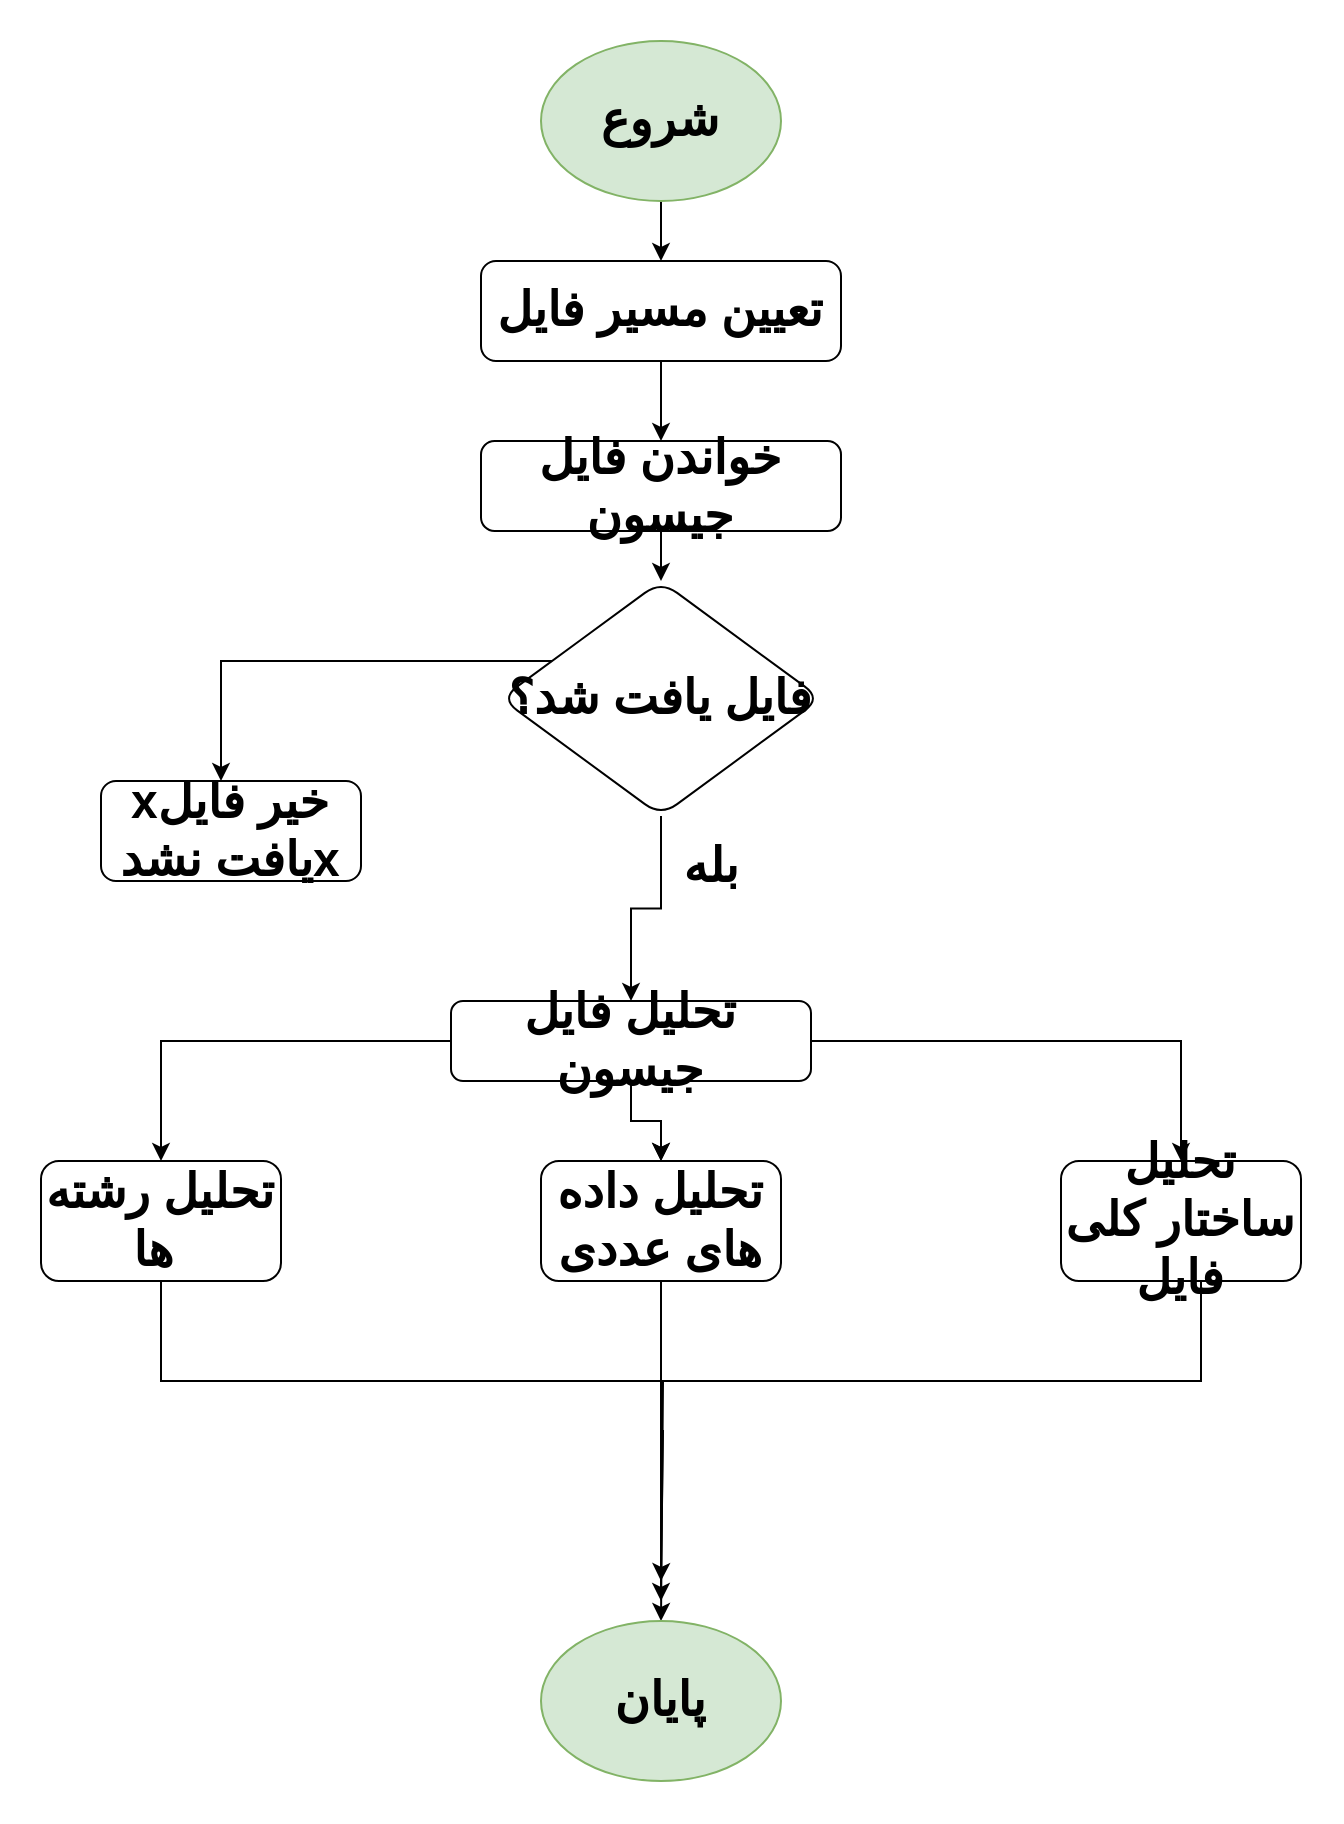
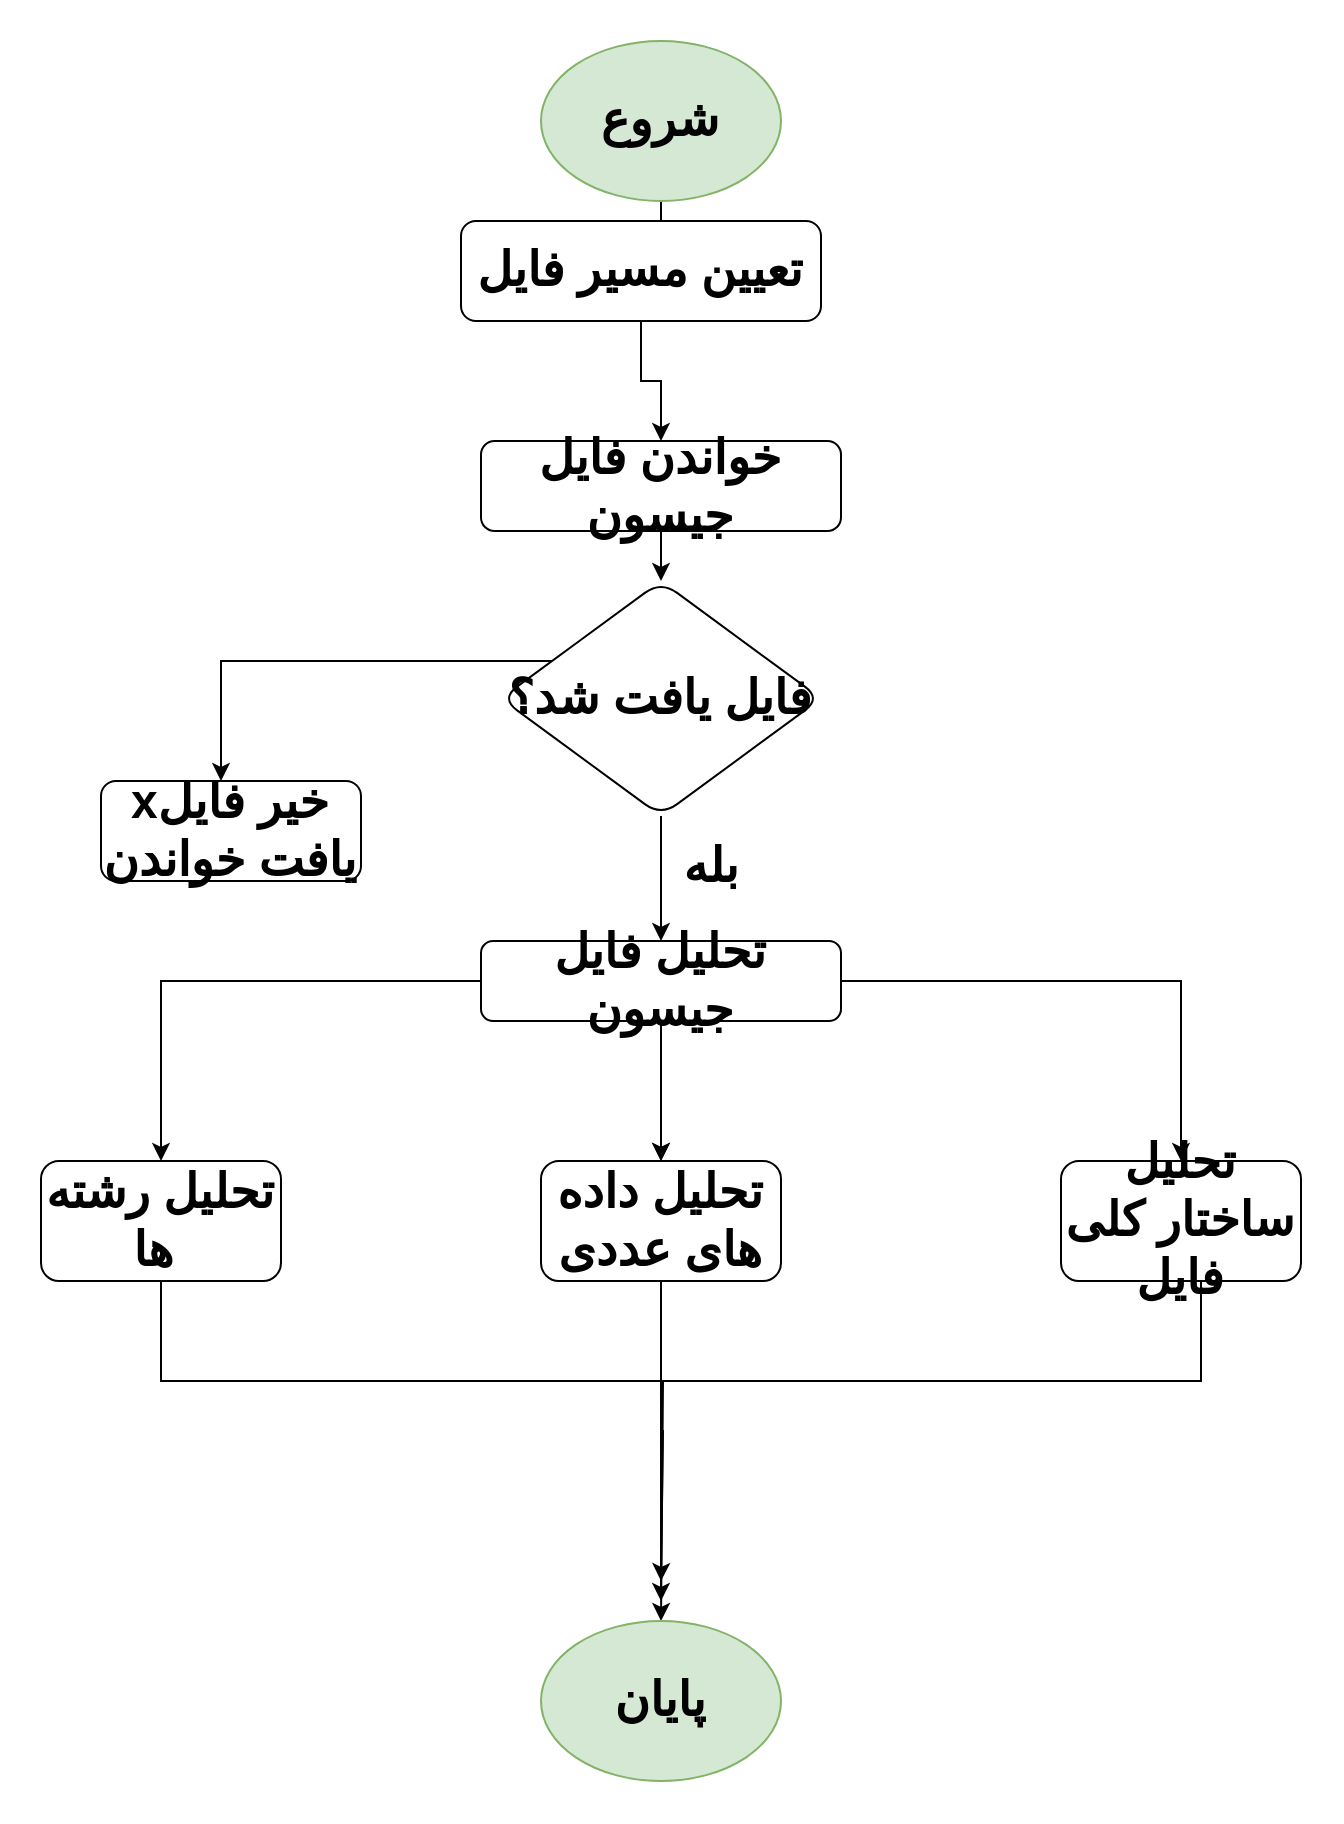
(661, 311) -> (641, 271)
(231, 831) -> (231, 831)
(631, 1041) -> (661, 981)
